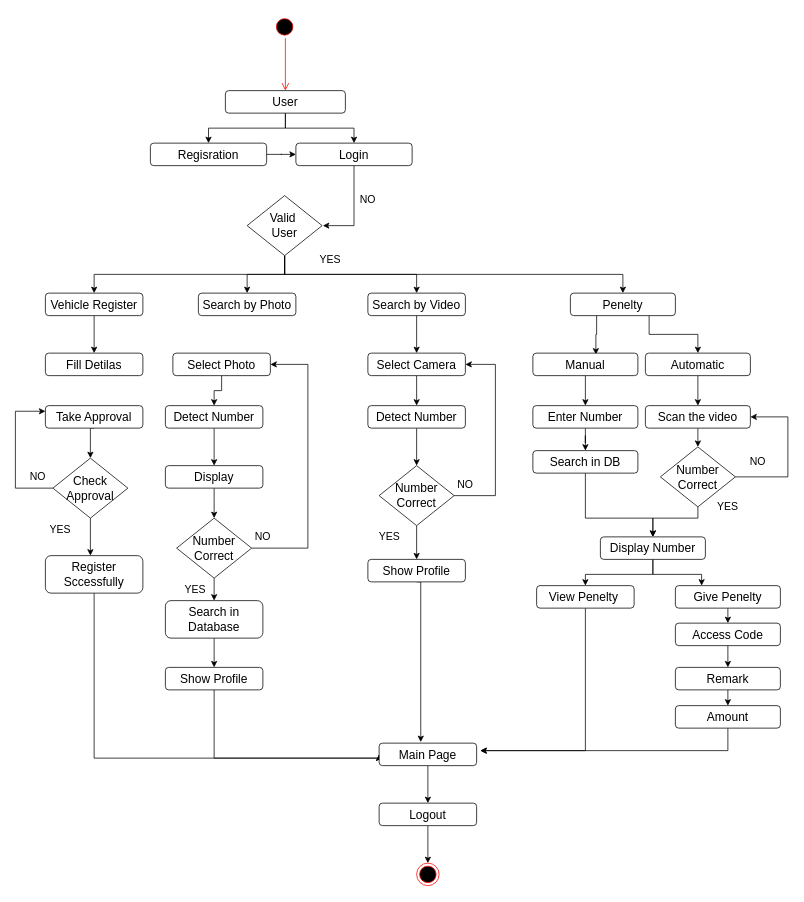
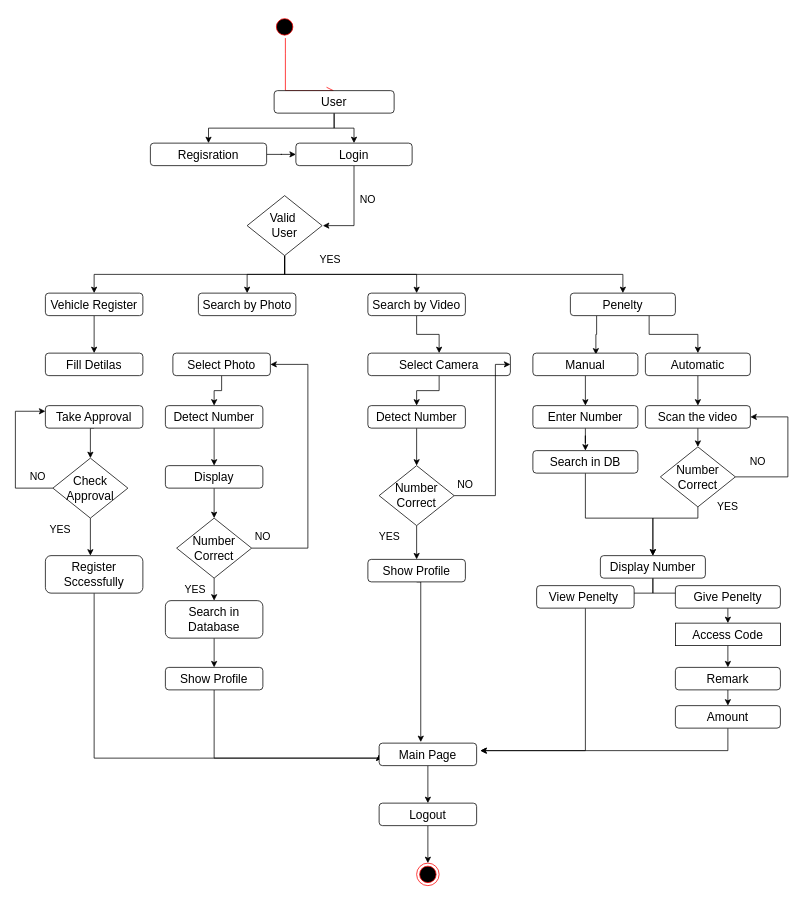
(285, 102) -> (334, 102)
(417, 364) -> (439, 364)
(653, 548) -> (653, 567)
(728, 634) -> (728, 634)
